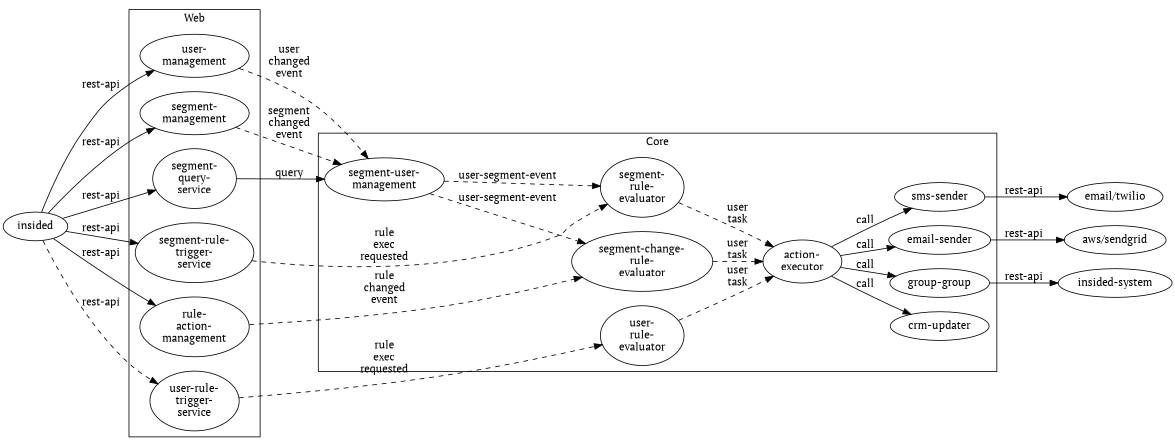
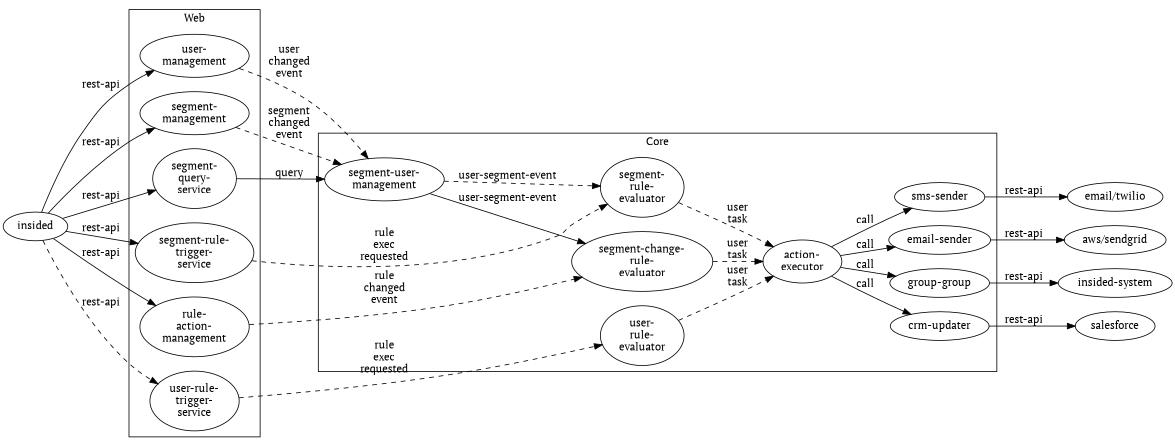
(504, 217) -> (504, 217)
none -> (1115, 326)
